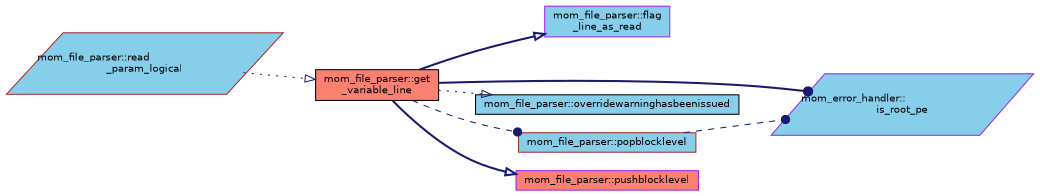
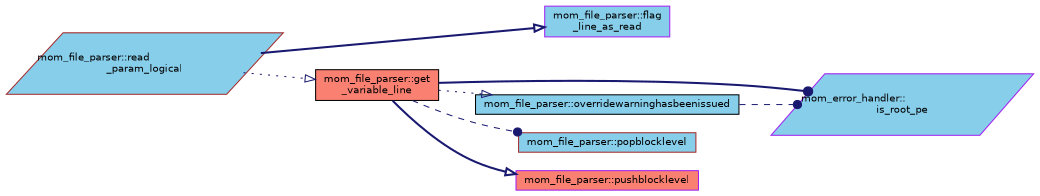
(476, 51) -> (397, 41)
(732, 126) -> (766, 105)
